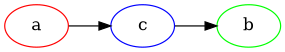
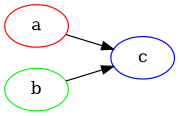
(190, 26) -> (84, 75)
